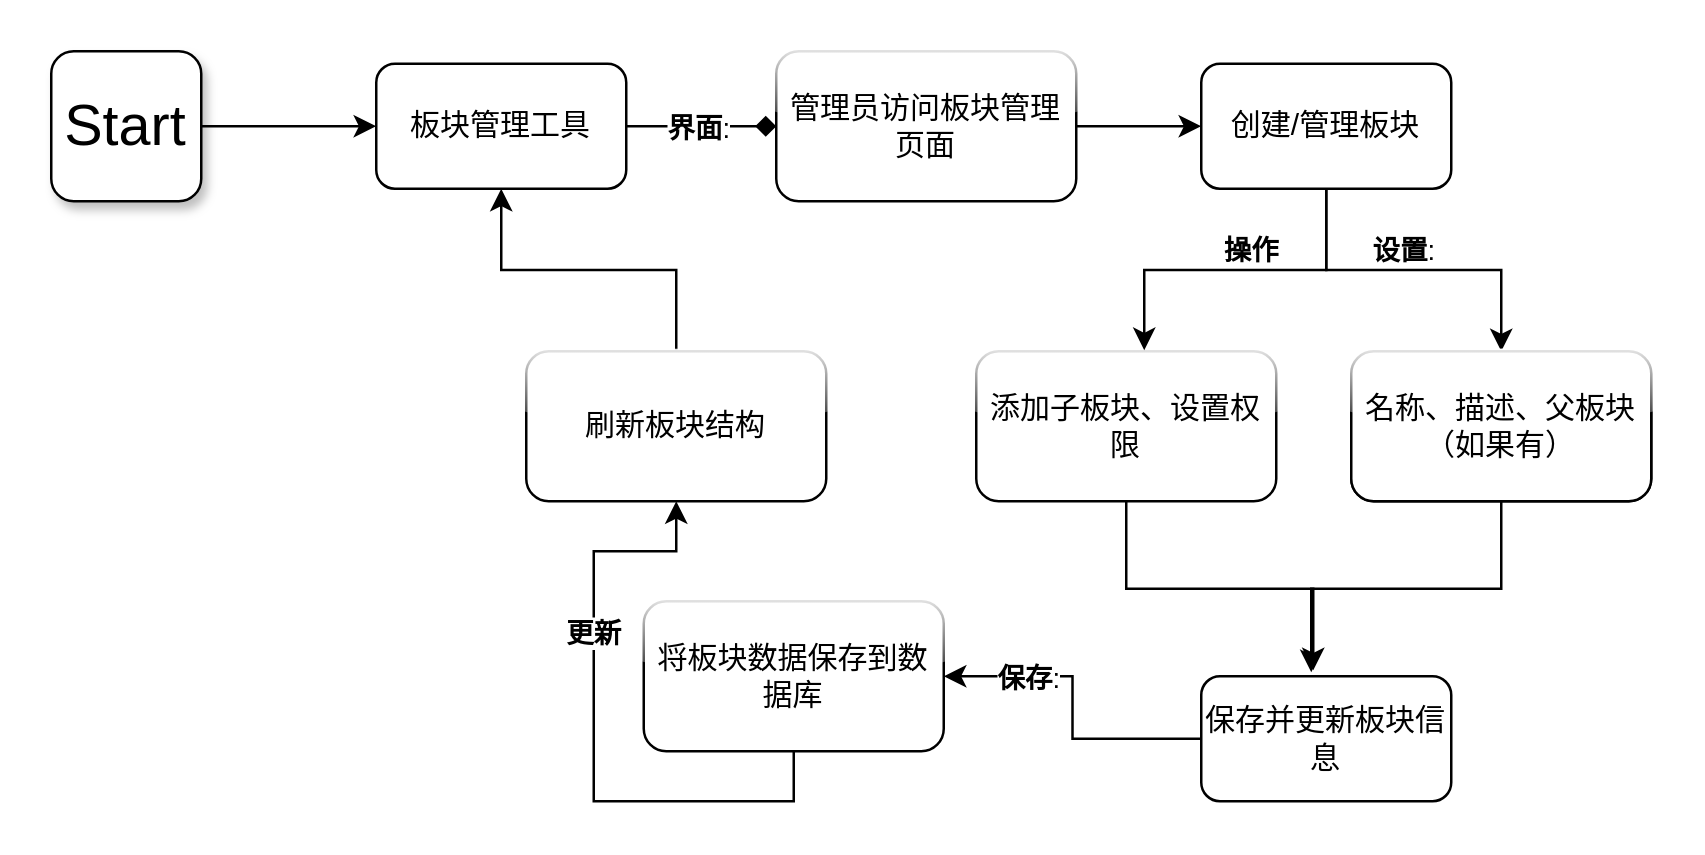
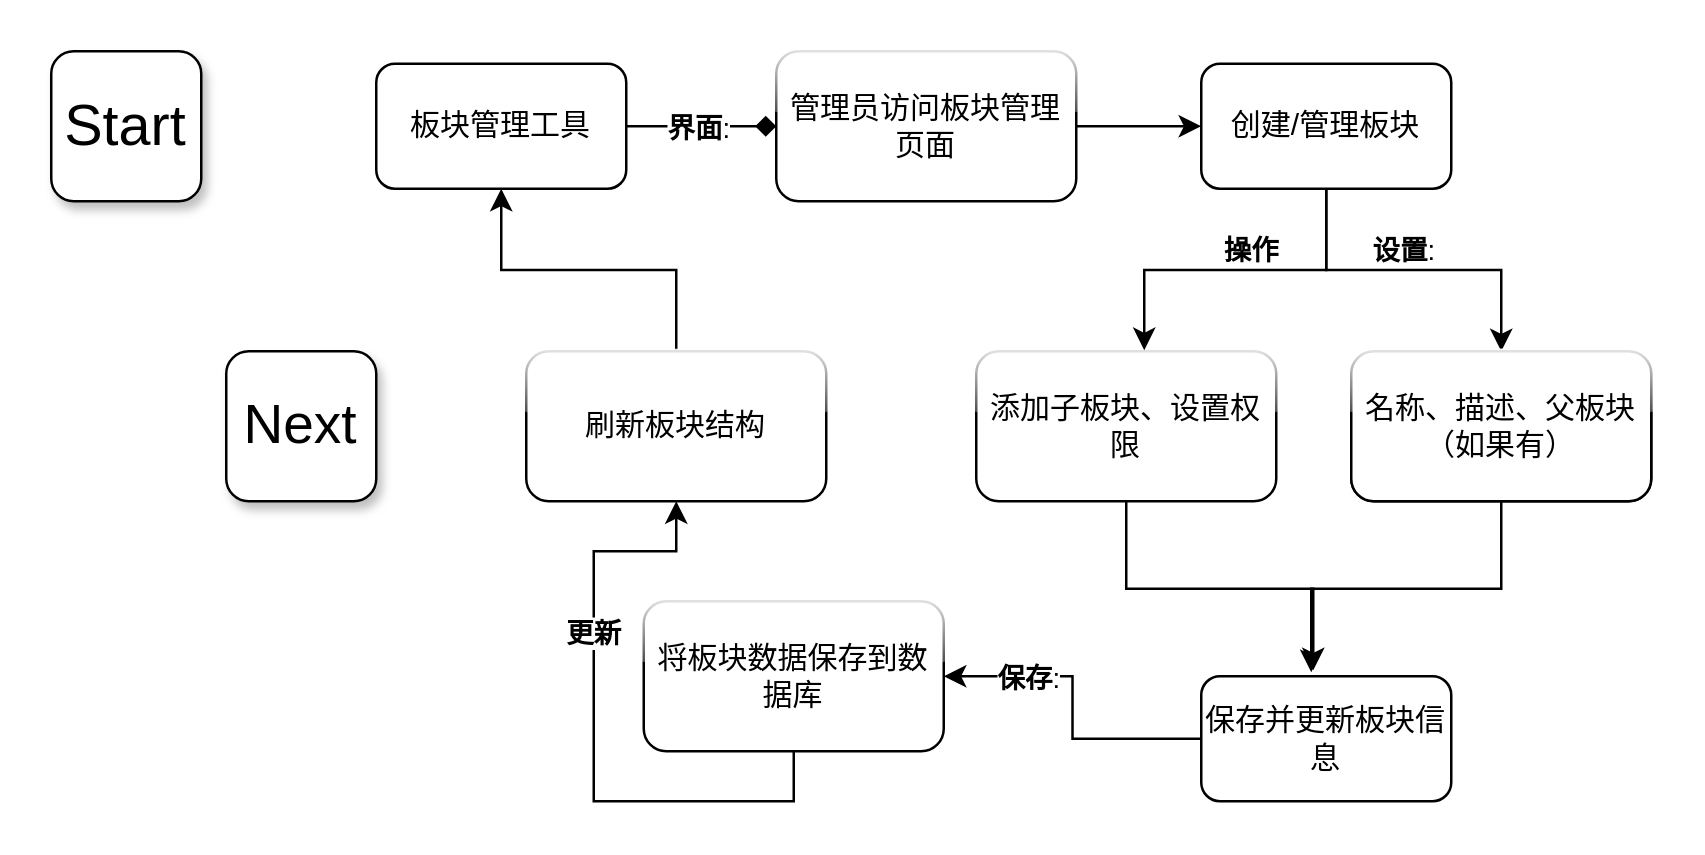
(280, 126) -> none
none -> (301, 426)
